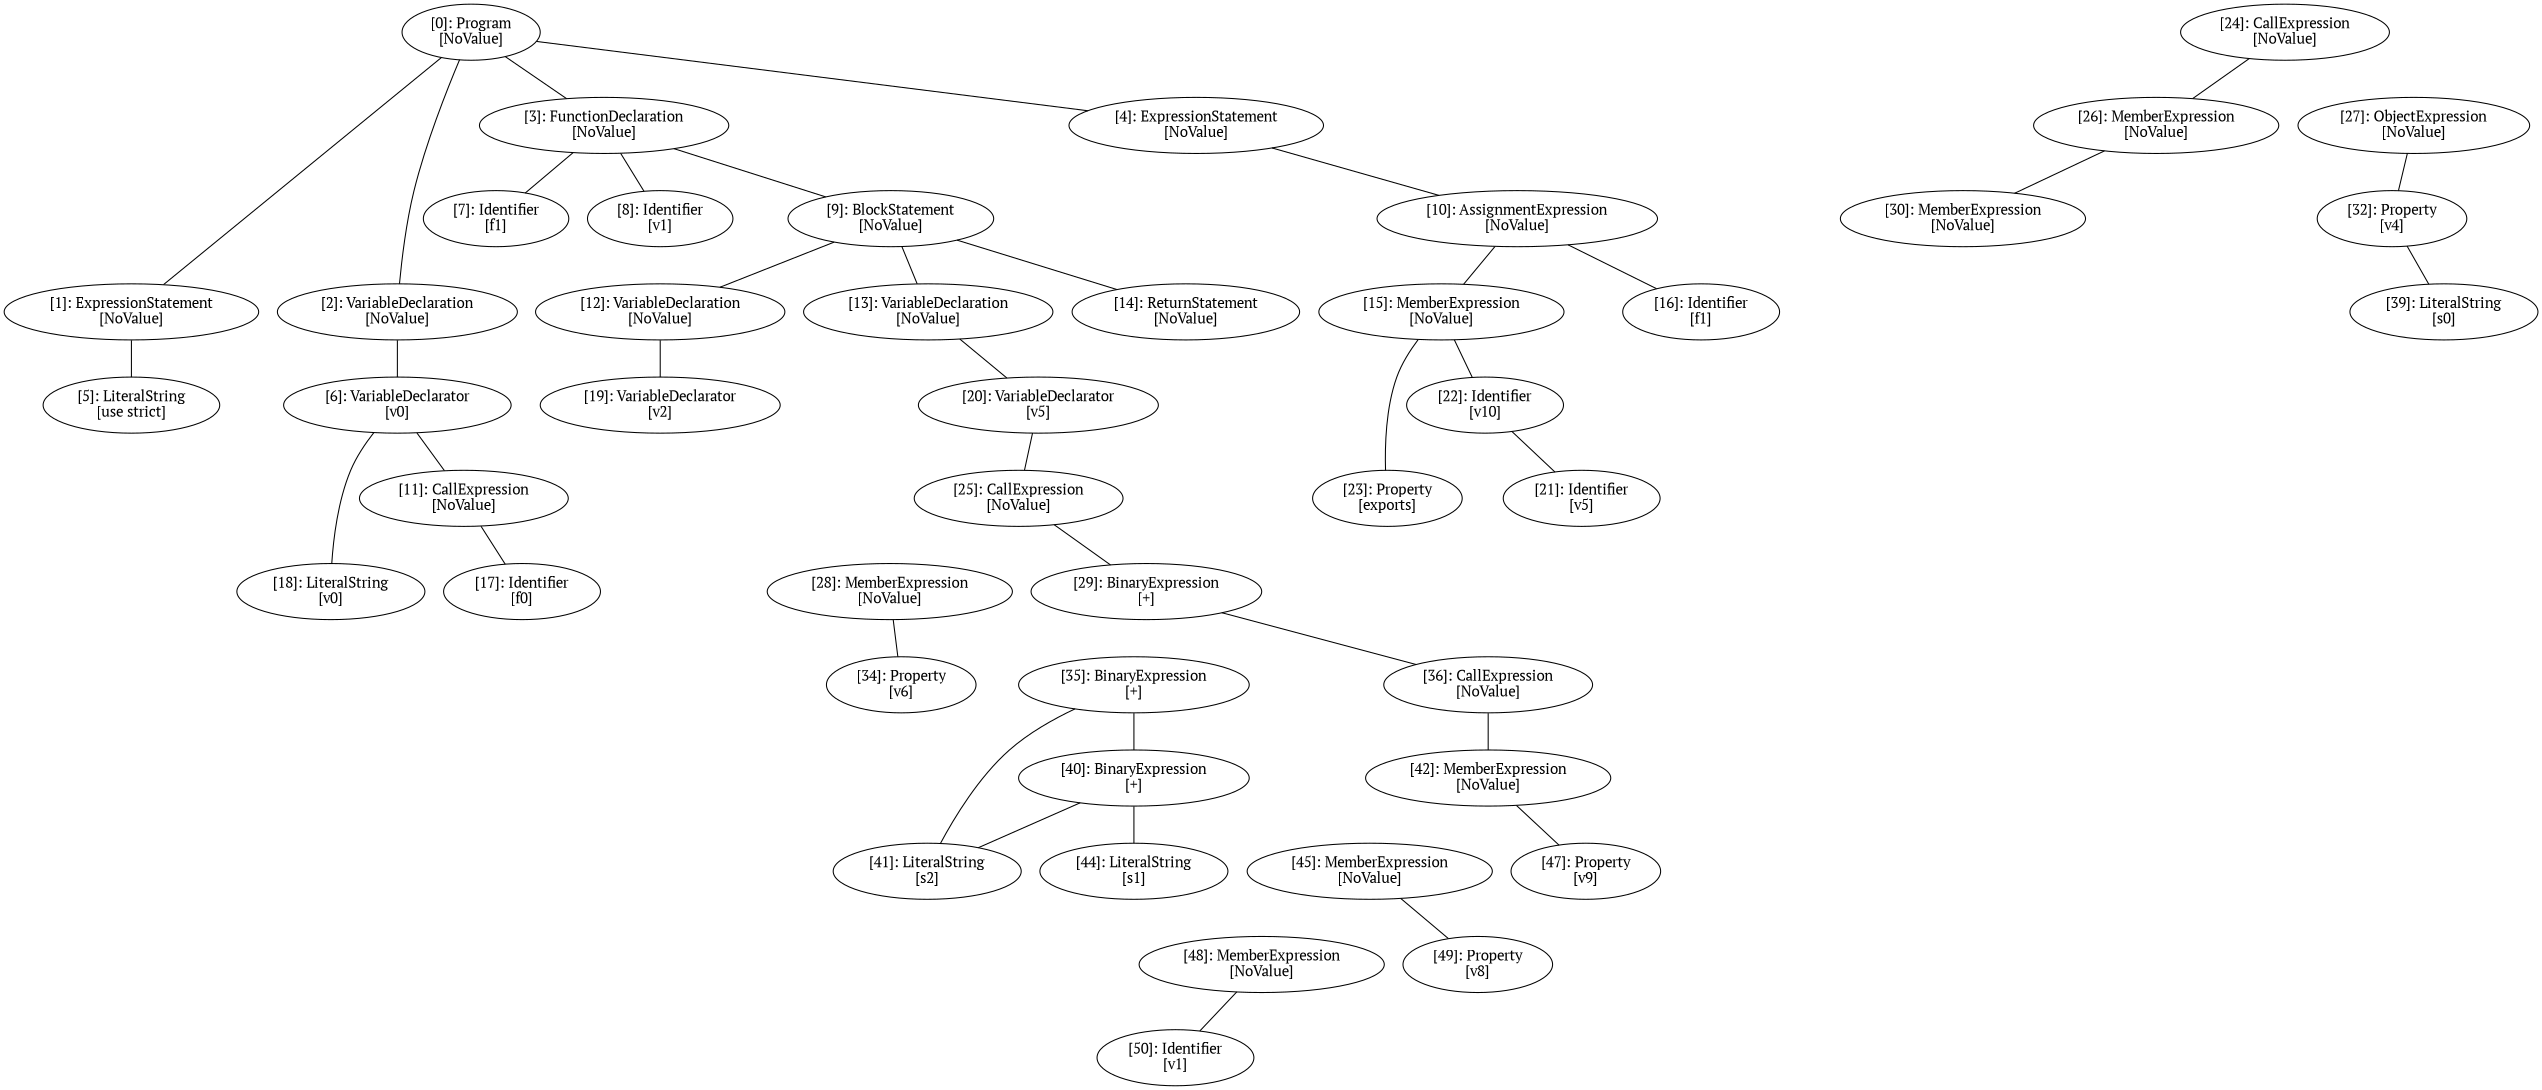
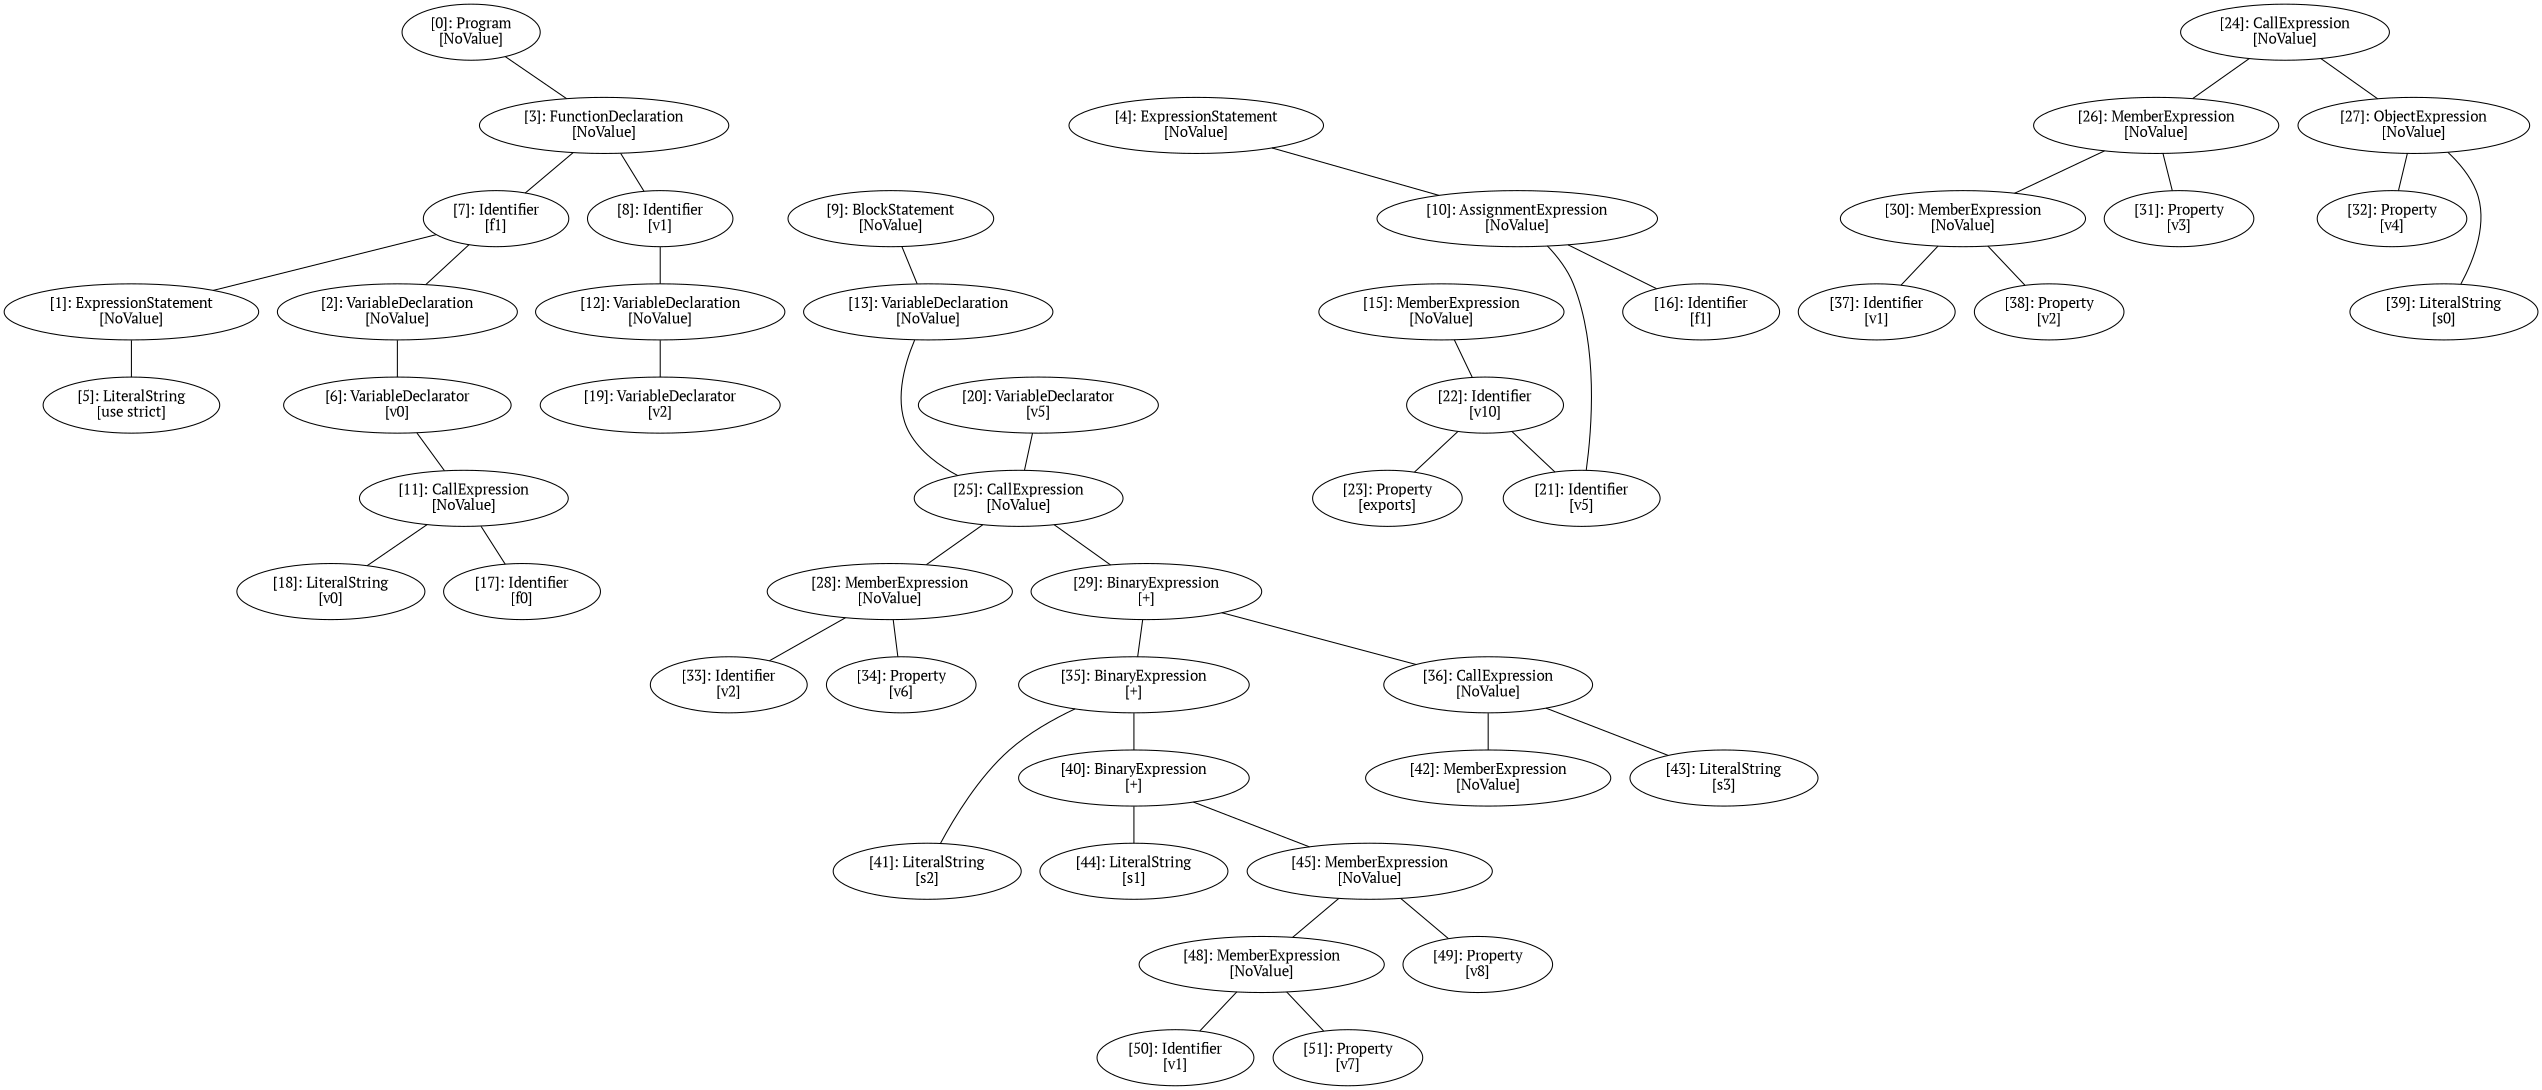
(812, 76) -> none
none -> (2349, 79)
(420, 169) -> (447, 265)
(302, 171) -> (325, 263)
(750, 173) -> none
none -> (2179, 219)
(777, 265) -> (660, 265)
(1479, 265) -> (1589, 353)
(2418, 265) -> (2481, 215)
(1186, 312) -> none
none -> (1877, 312)
none -> (2049, 312)
(983, 358) -> (904, 419)
(1390, 402) -> (1436, 452)
(343, 494) -> (397, 545)
none -> (955, 545)
none -> (1140, 638)
none -> (729, 685)
none -> (1724, 778)
(1029, 825) -> (1251, 824)
(1586, 871) -> none
none -> (1316, 918)
none -> (1348, 1058)
